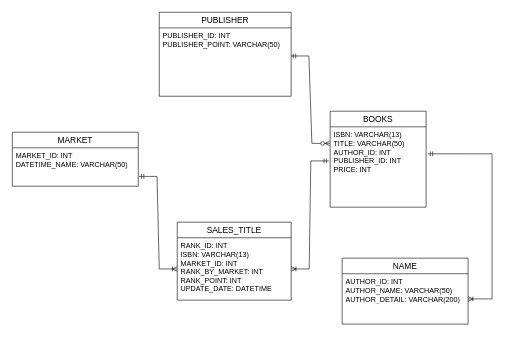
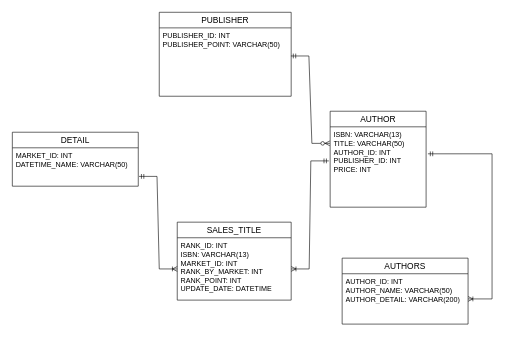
(378, 120) -> (378, 120)
(75, 141) -> (75, 141)
(405, 267) -> (405, 267)
